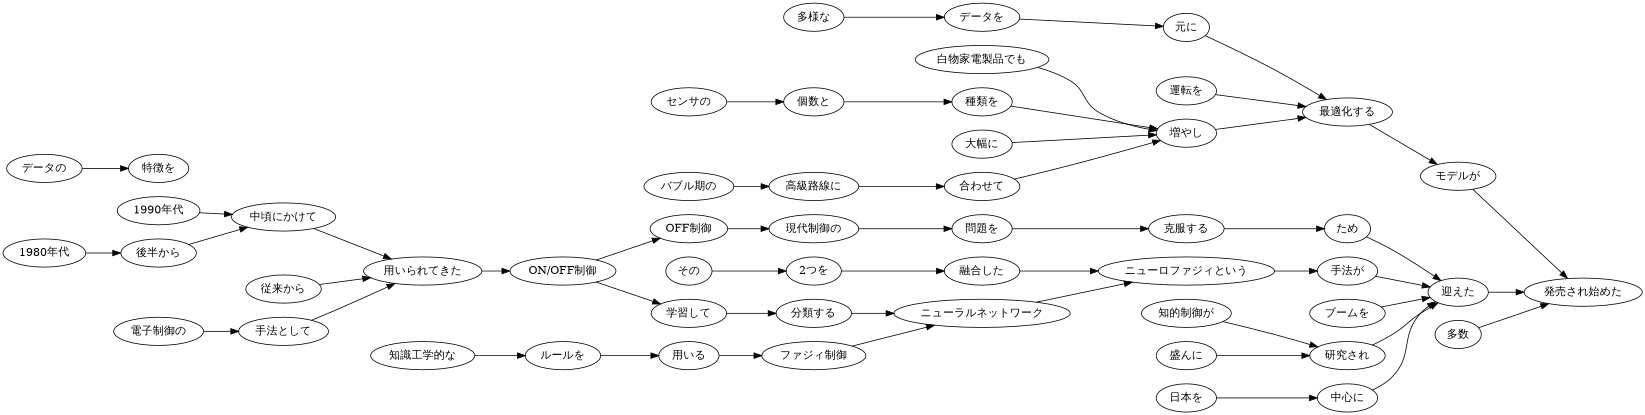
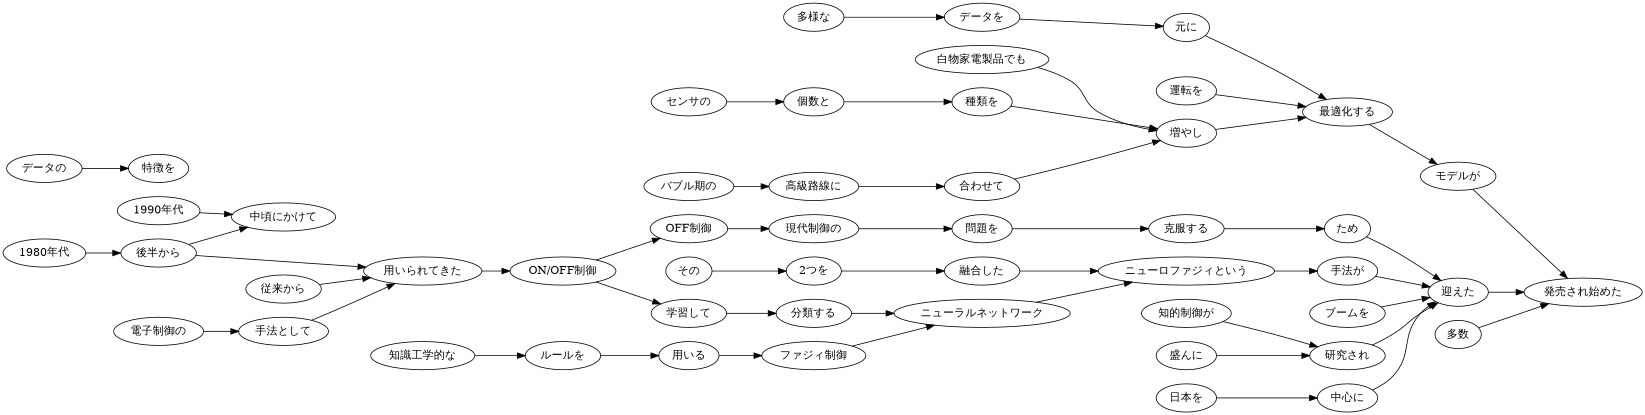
(982, 144) -> none
(349, 242) -> (277, 261)
